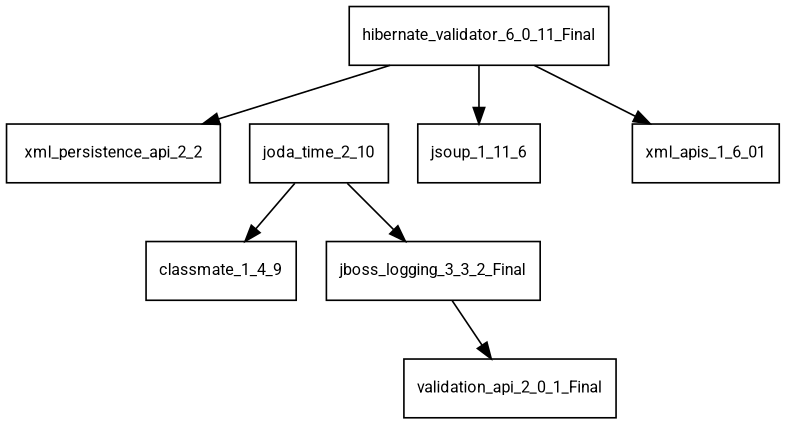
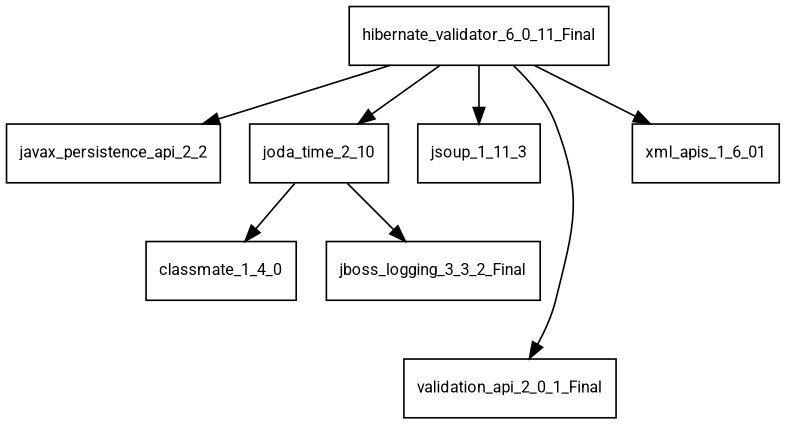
none -> (406, 90)
(113, 153) -> (113, 153)
(479, 153) -> (479, 153)
(221, 271) -> (221, 271)
(467, 323) -> (573, 200)
